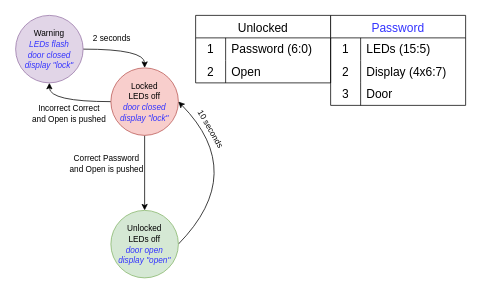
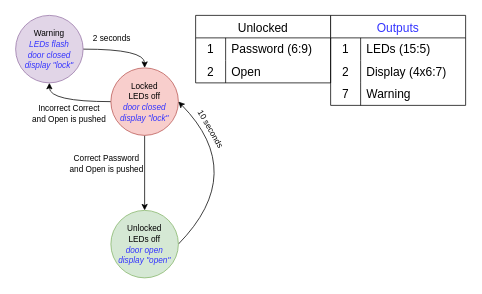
(398, 28) -> (398, 28)
(275, 49) -> (275, 49)
(345, 94) -> (345, 94)
(380, 94) -> (388, 94)
